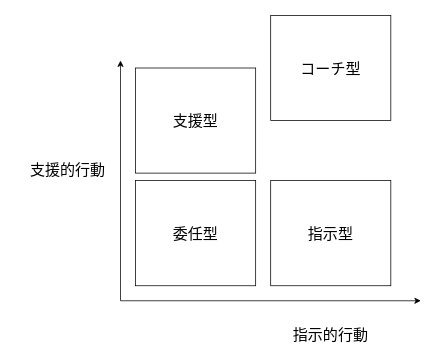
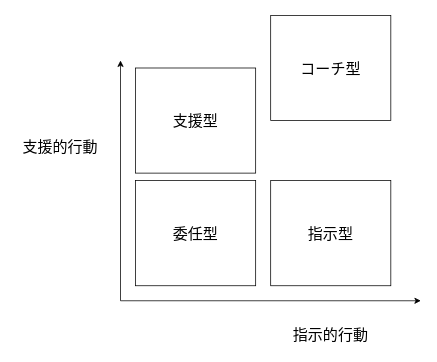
(68, 169) -> (60, 147)
